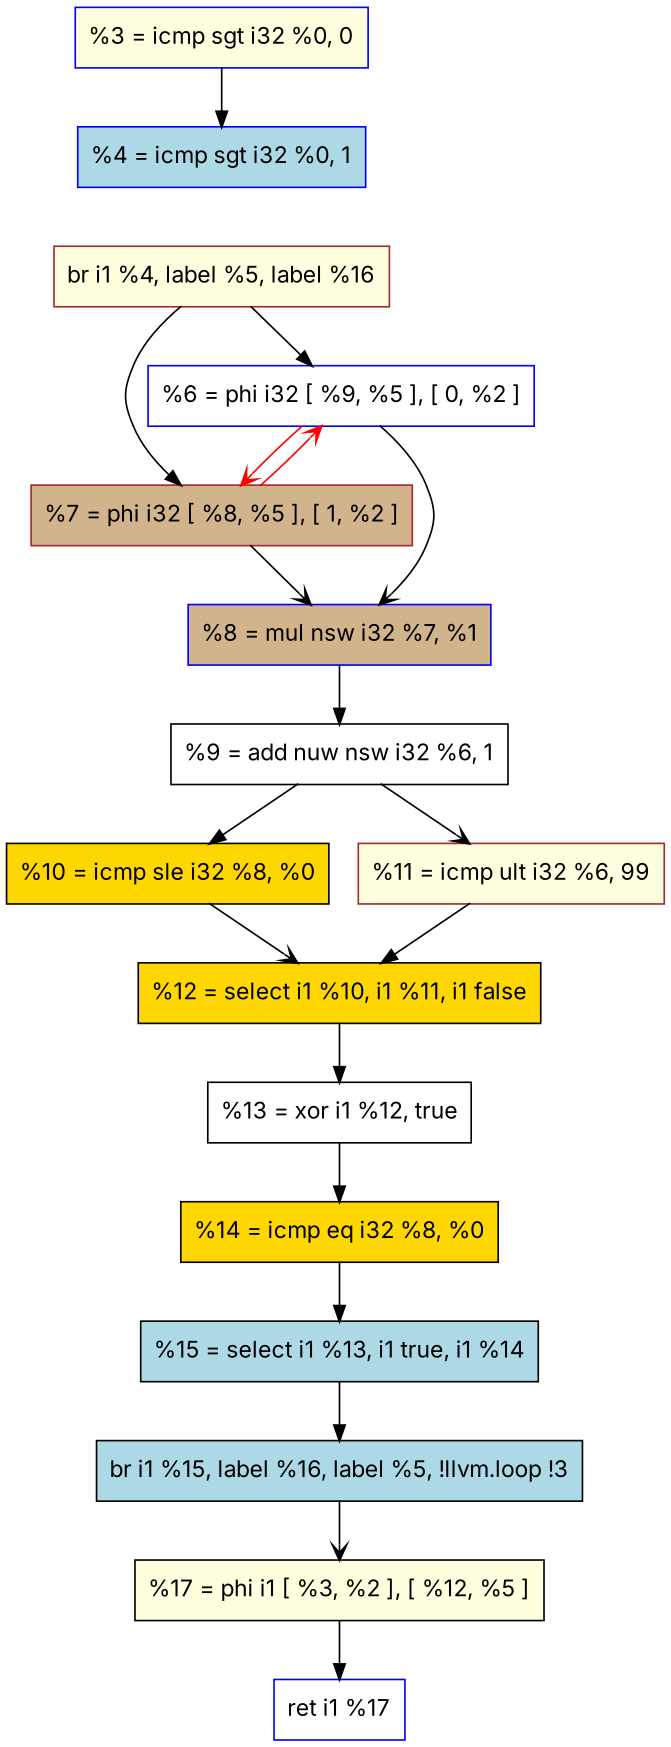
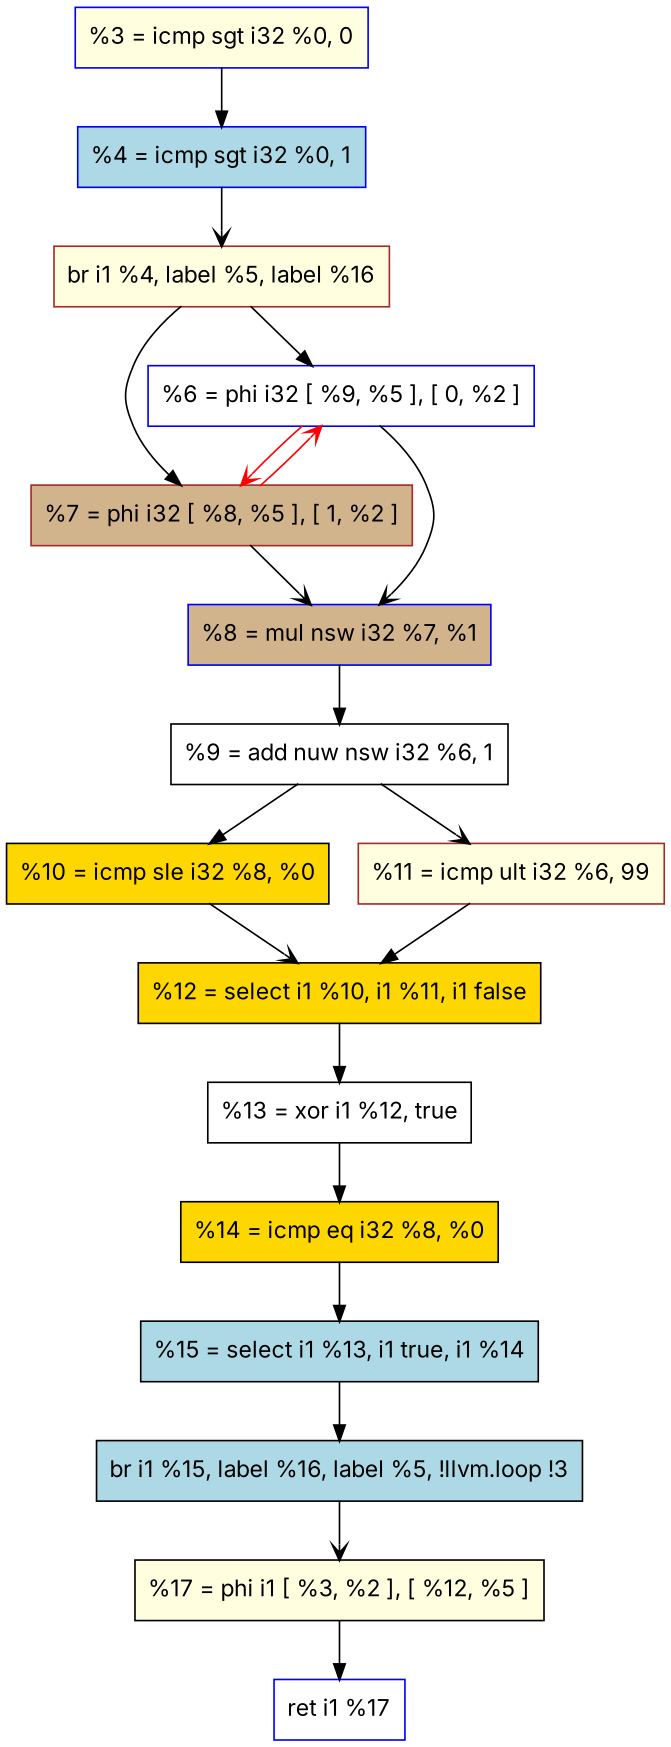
none -> (222, 209)
